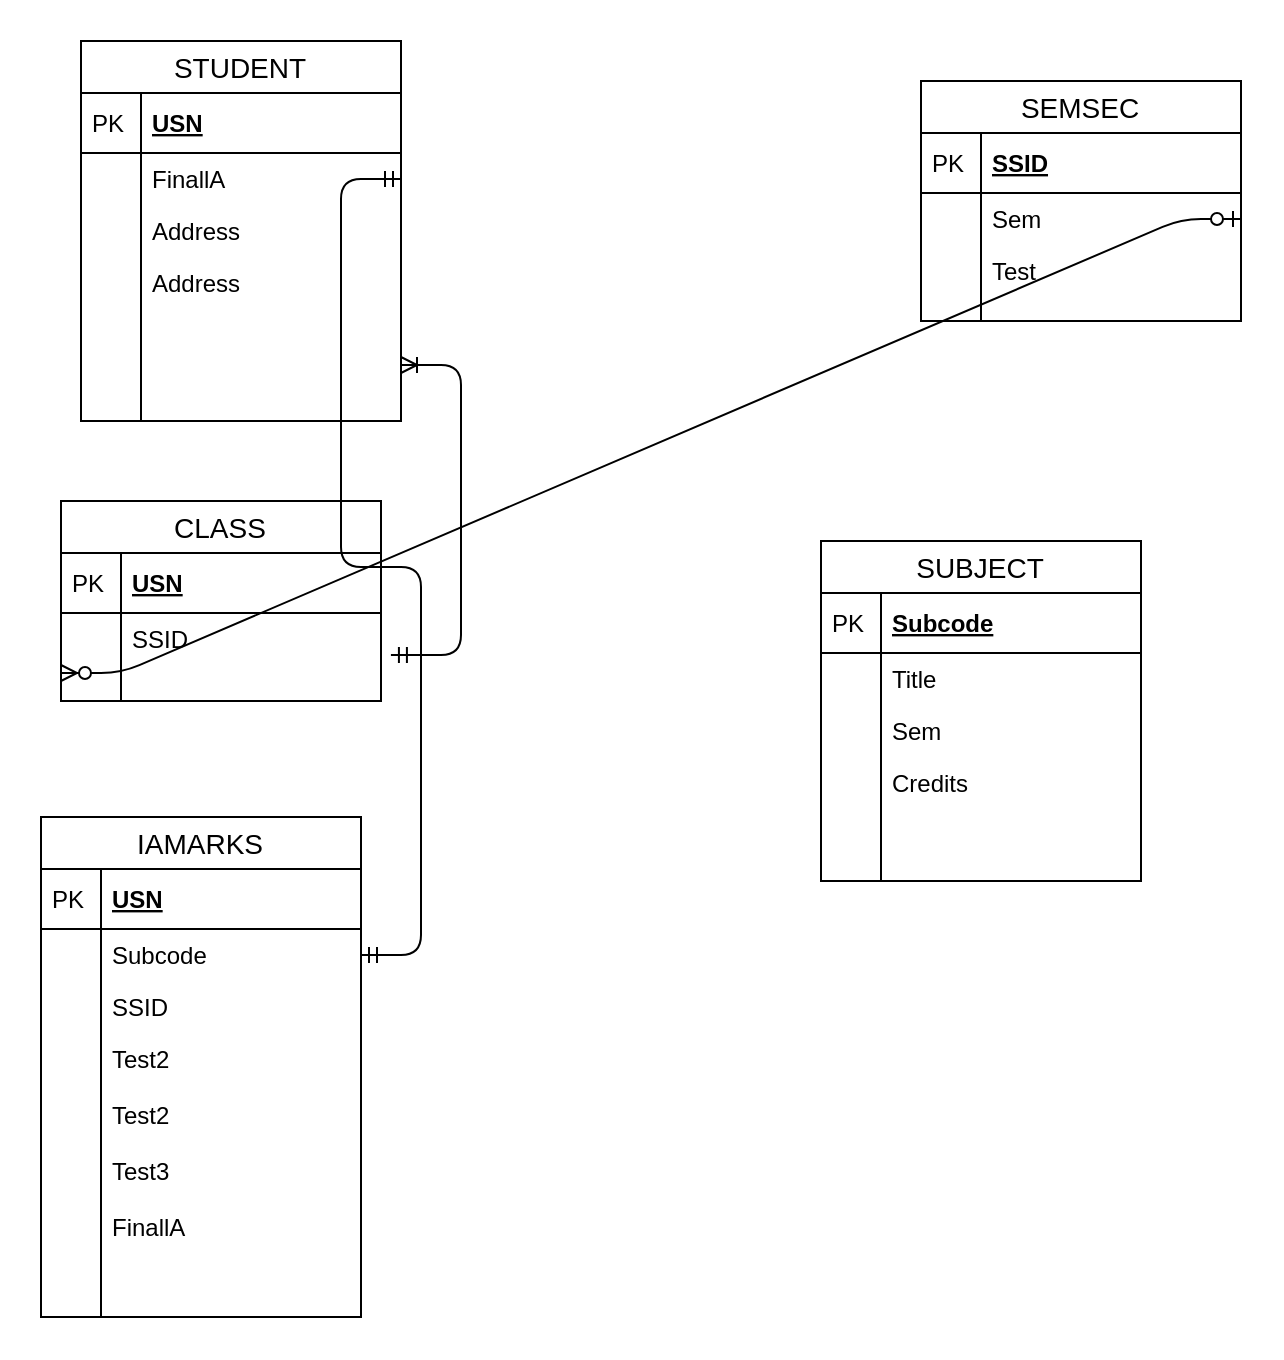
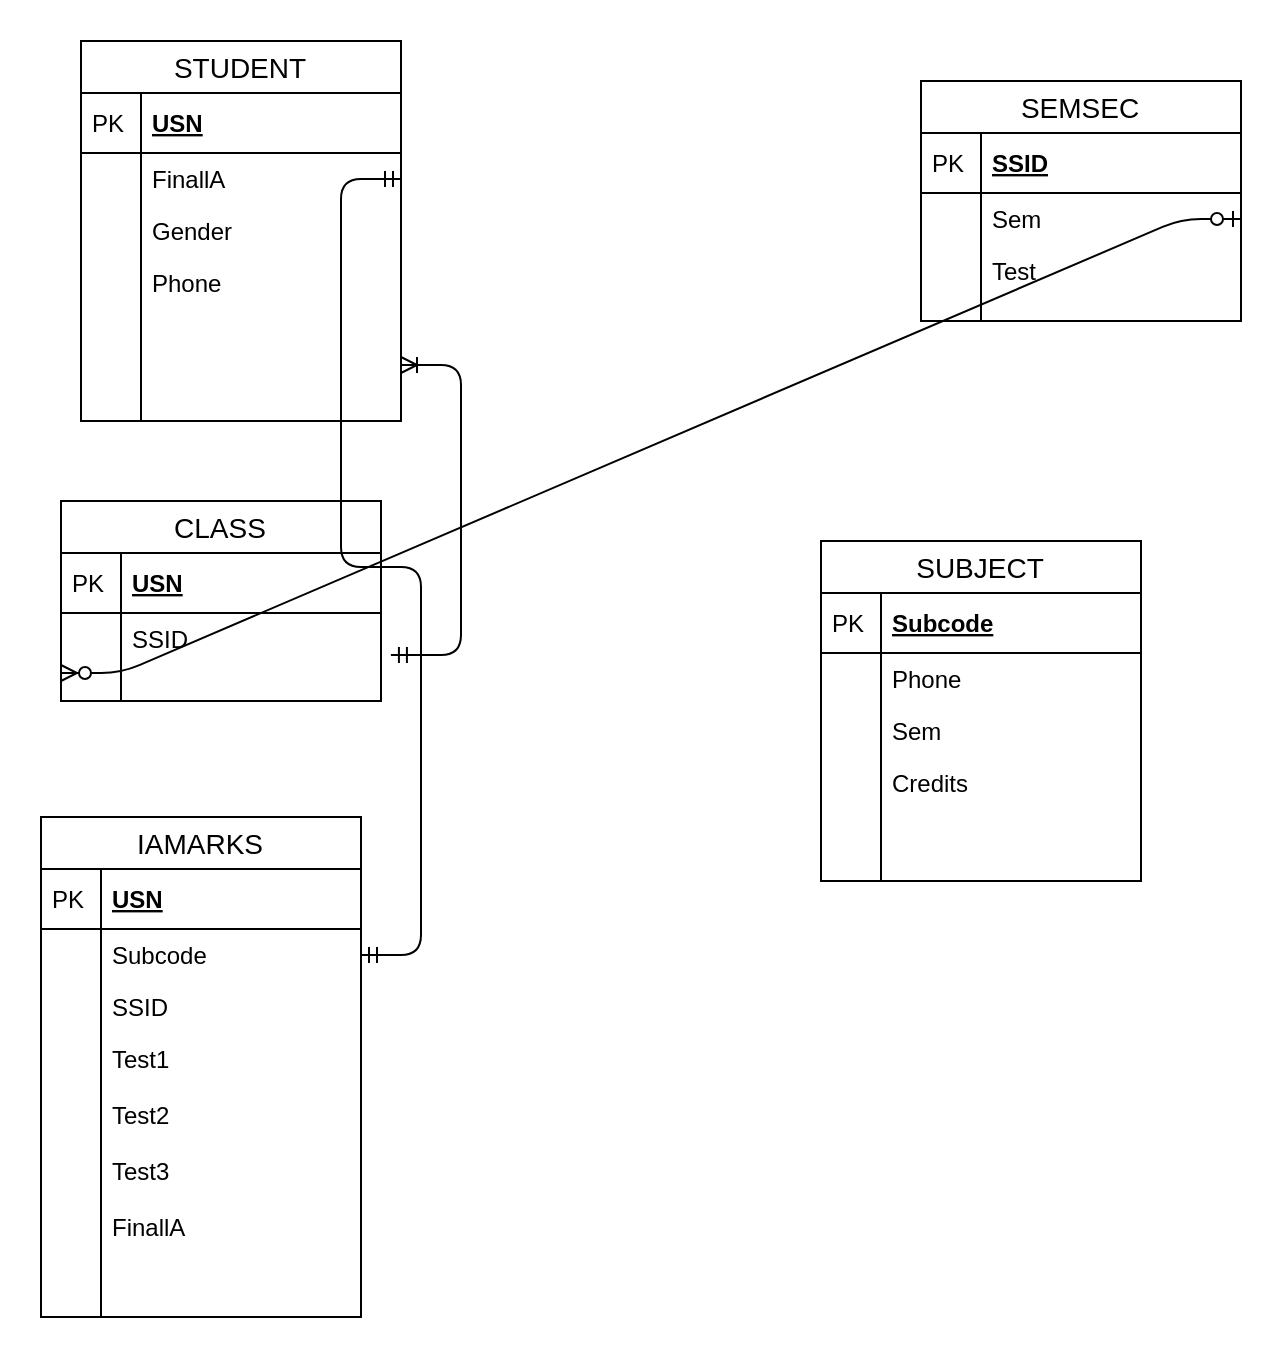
(199, 232) -> (192, 232)
(199, 284) -> (186, 284)
(919, 680) -> (926, 680)
(146, 1060) -> (146, 1060)
